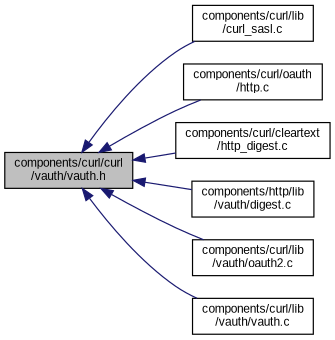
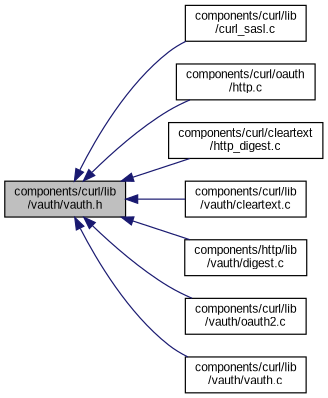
(69, 170) -> (65, 199)
none -> (246, 199)
